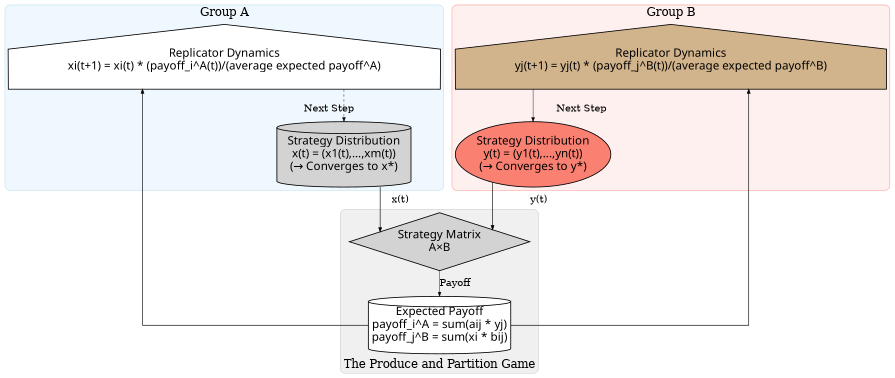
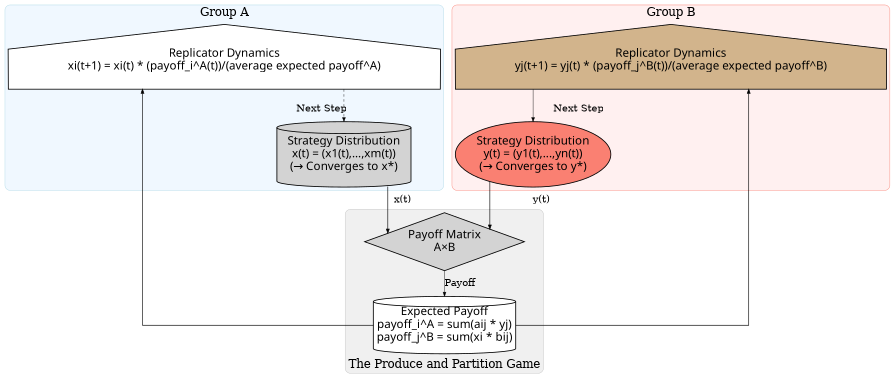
(440, 242) -> (445, 242)
